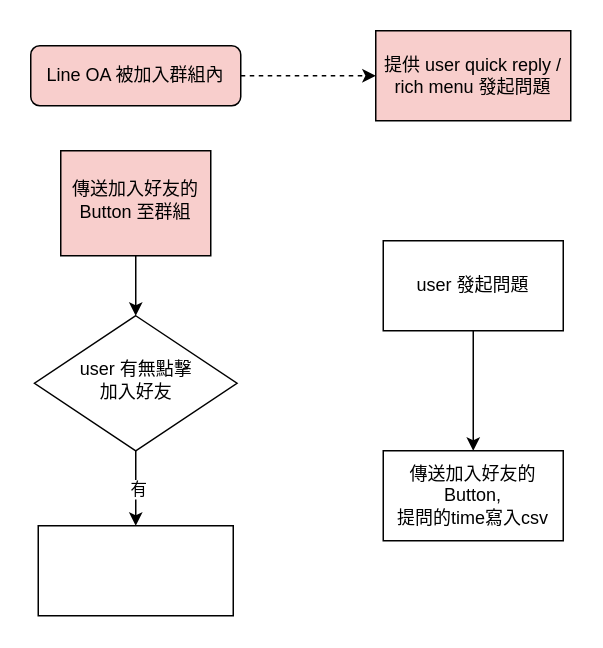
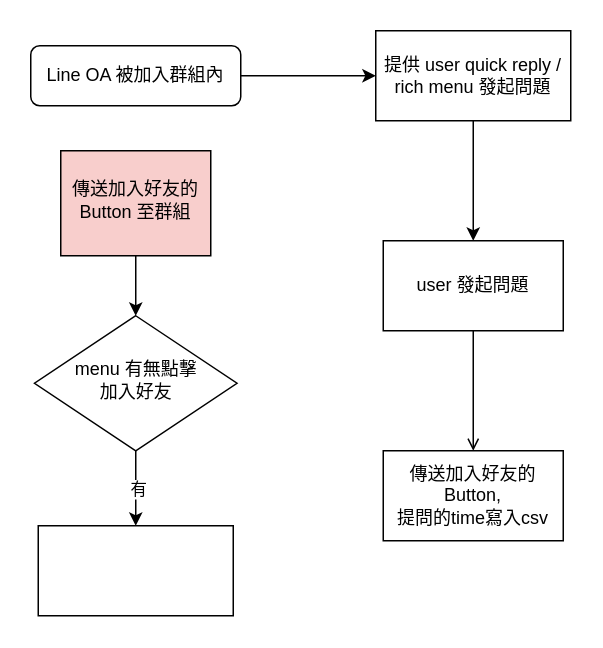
(136, 76) -> (136, 76)
(304, 76) -> (304, 76)
(473, 76) -> (473, 76)
none -> (473, 176)
(137, 380) -> (137, 380)
(473, 439) -> (473, 441)
